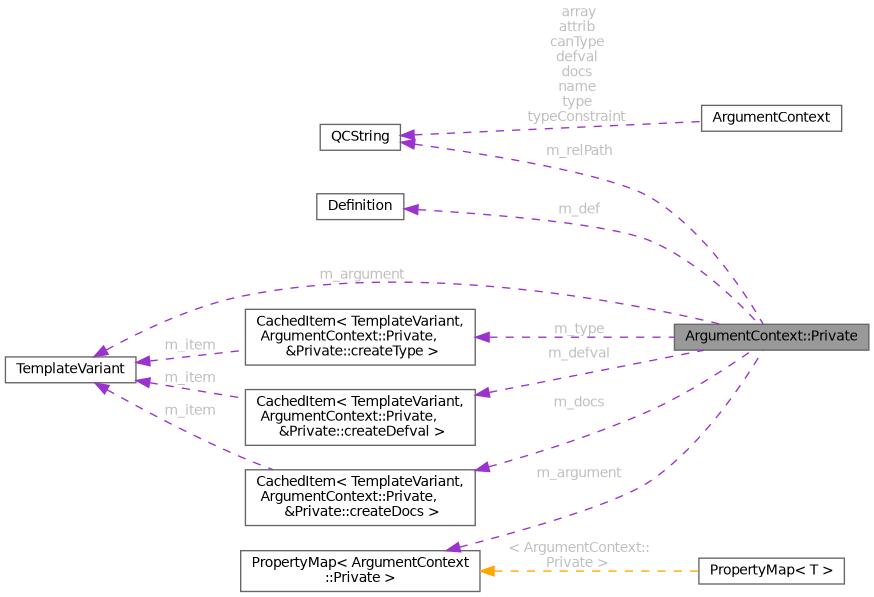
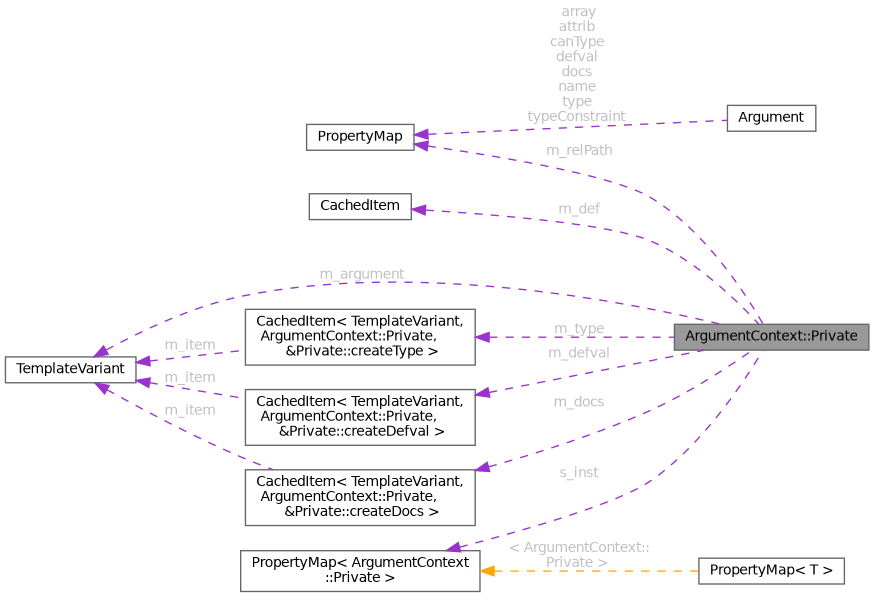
(772, 118) -> (772, 118)
(360, 137) -> (360, 137)
(360, 207) -> (360, 207)
(577, 474) -> (577, 474)
